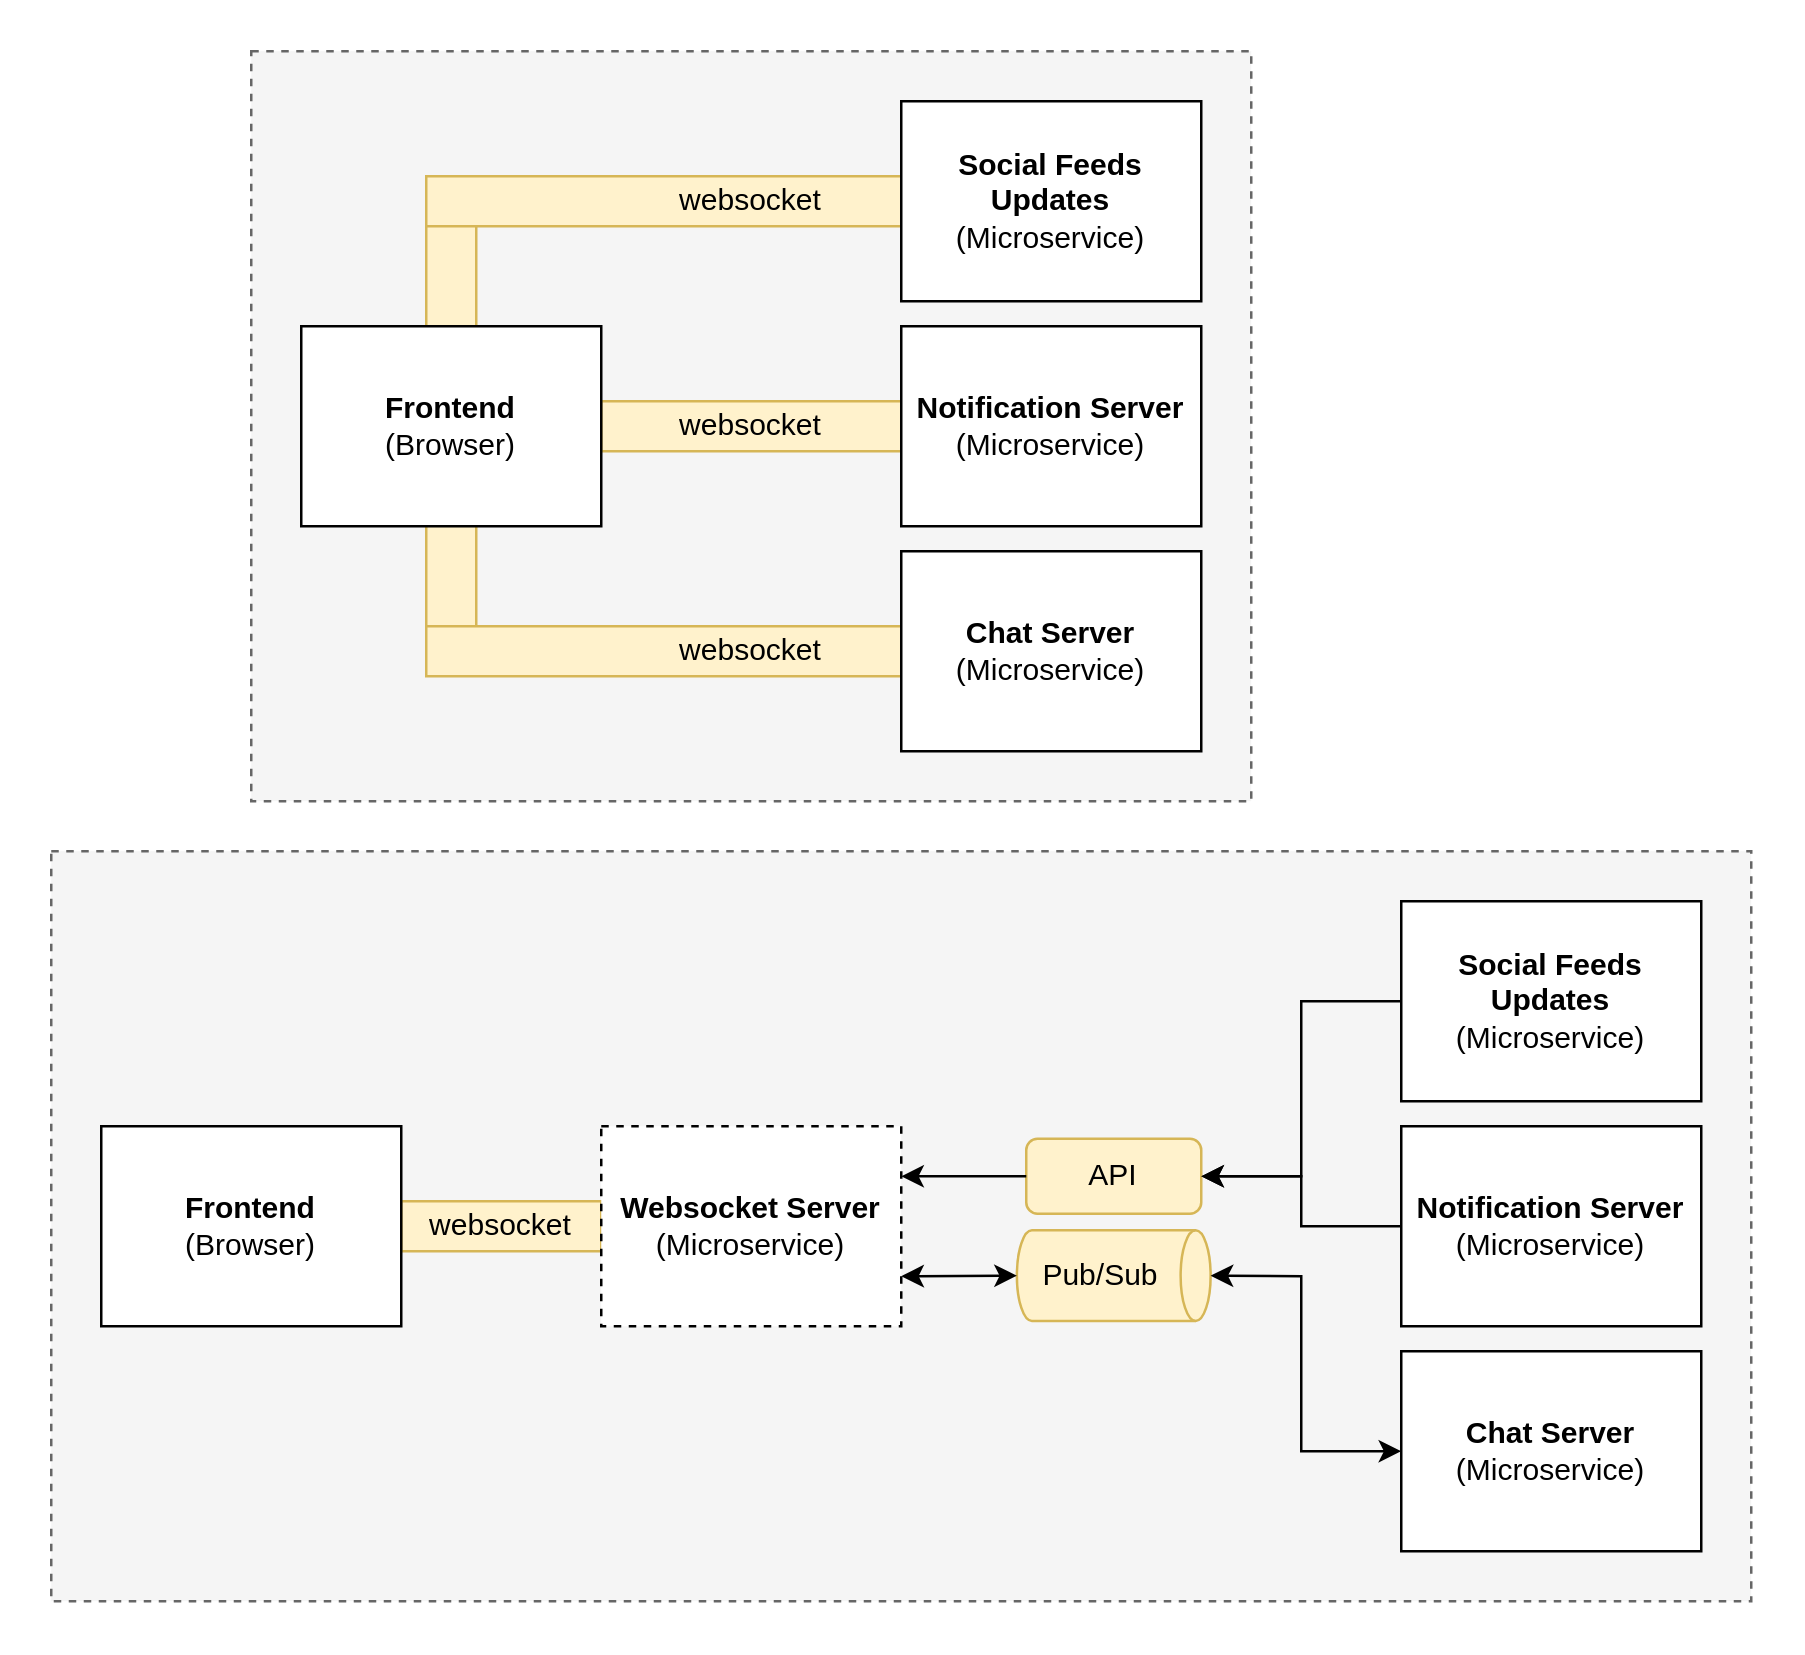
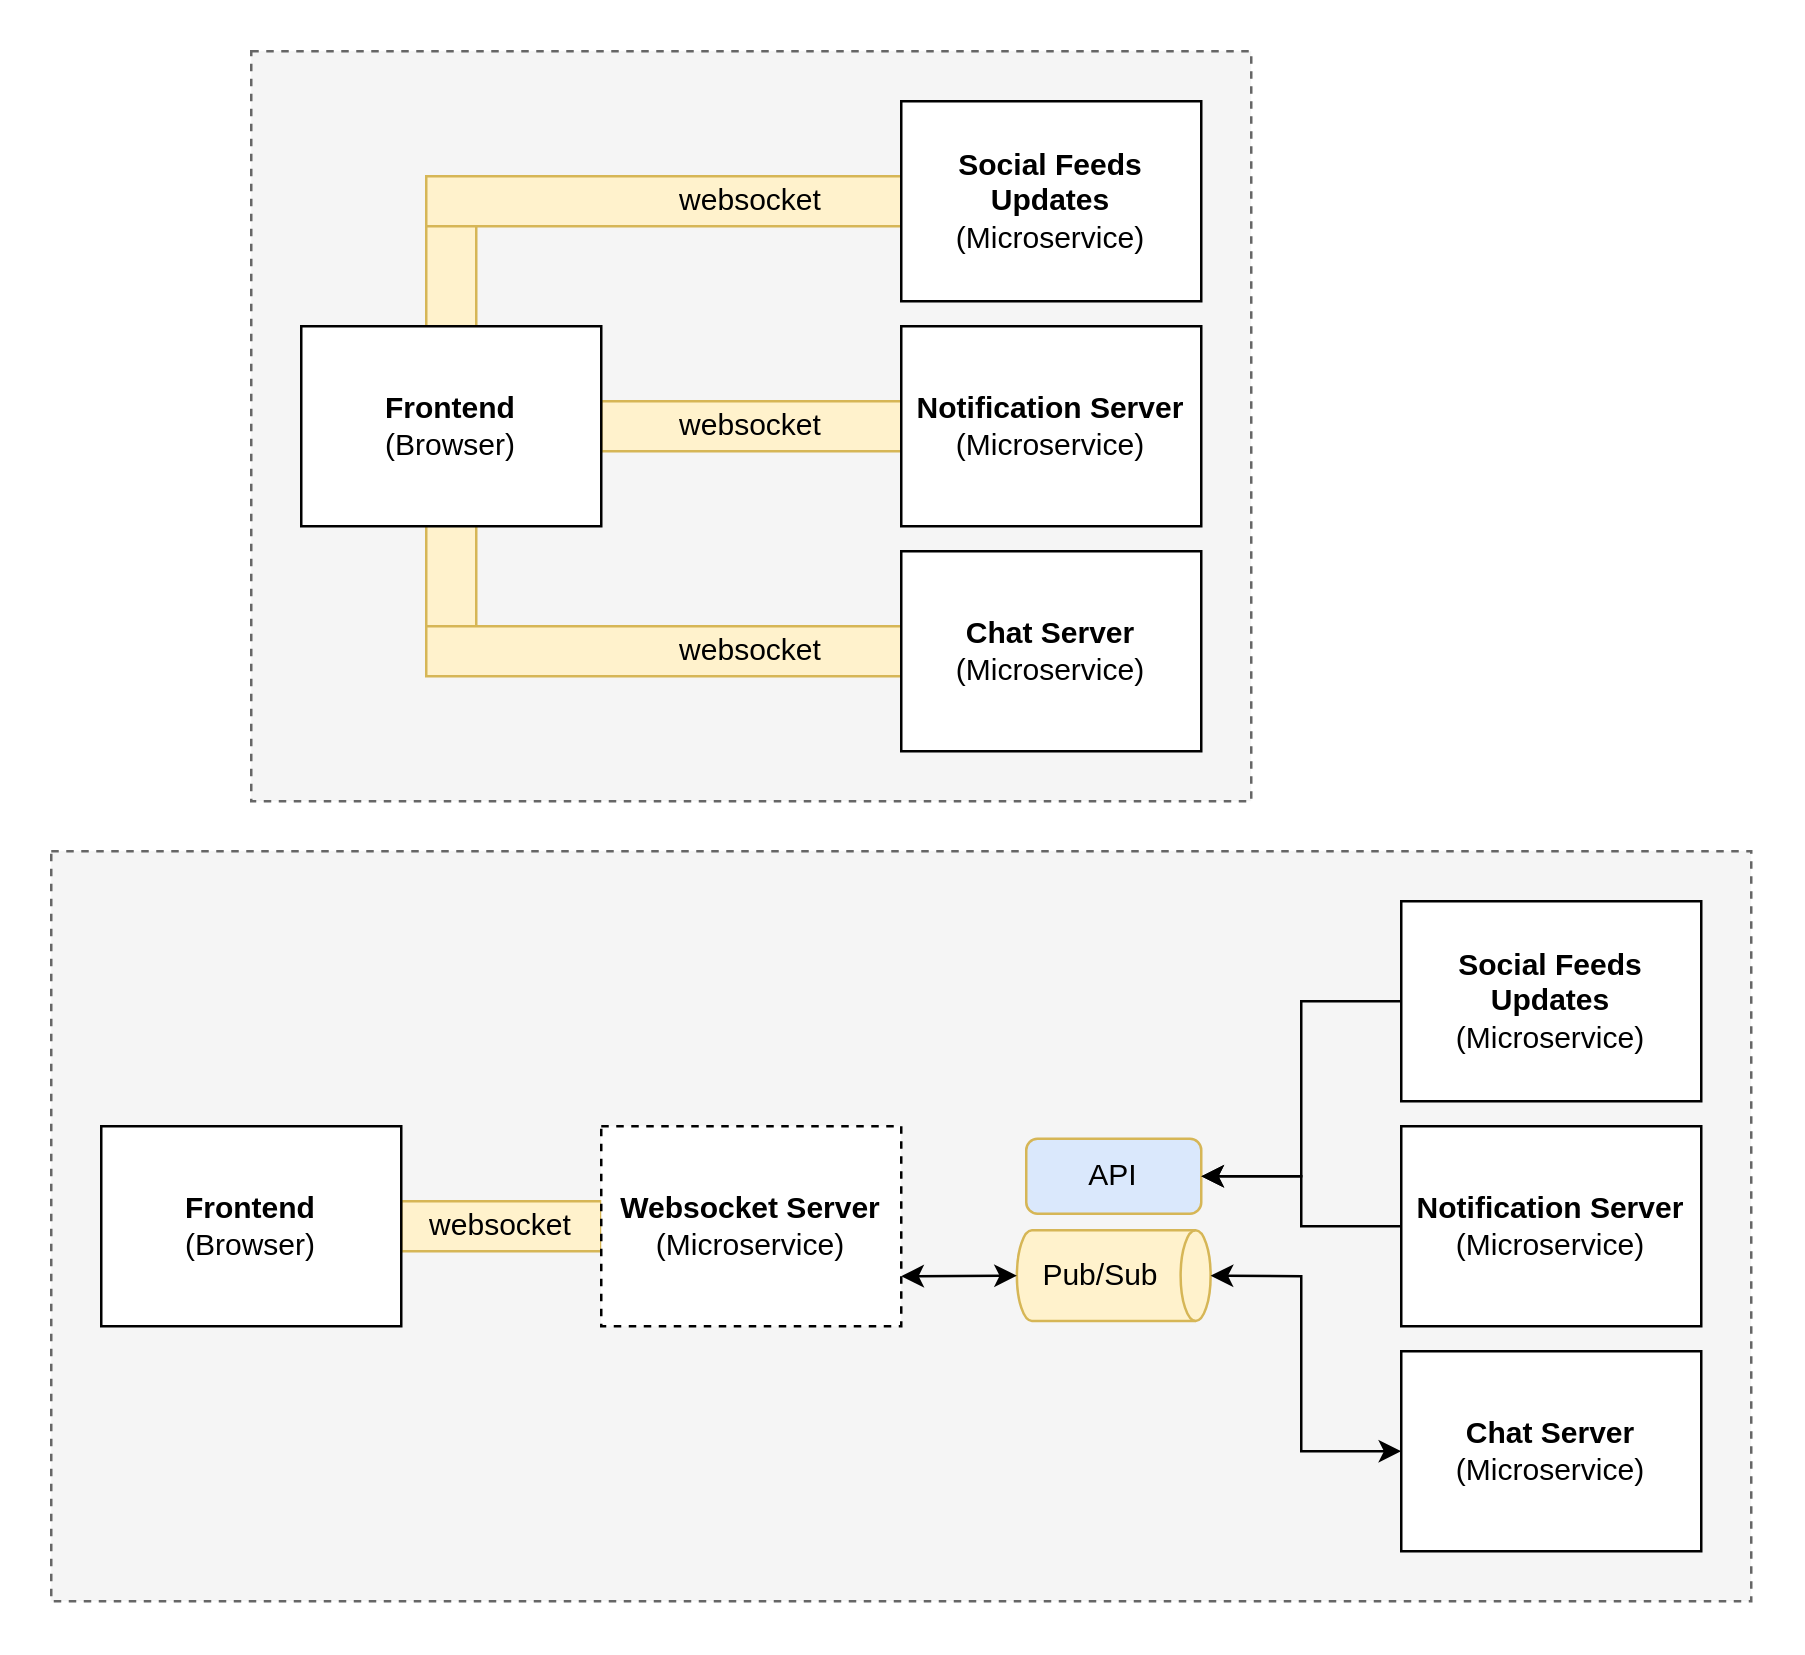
(972, 1176) -> none
(1114, 1176) -> (1114, 1176)
